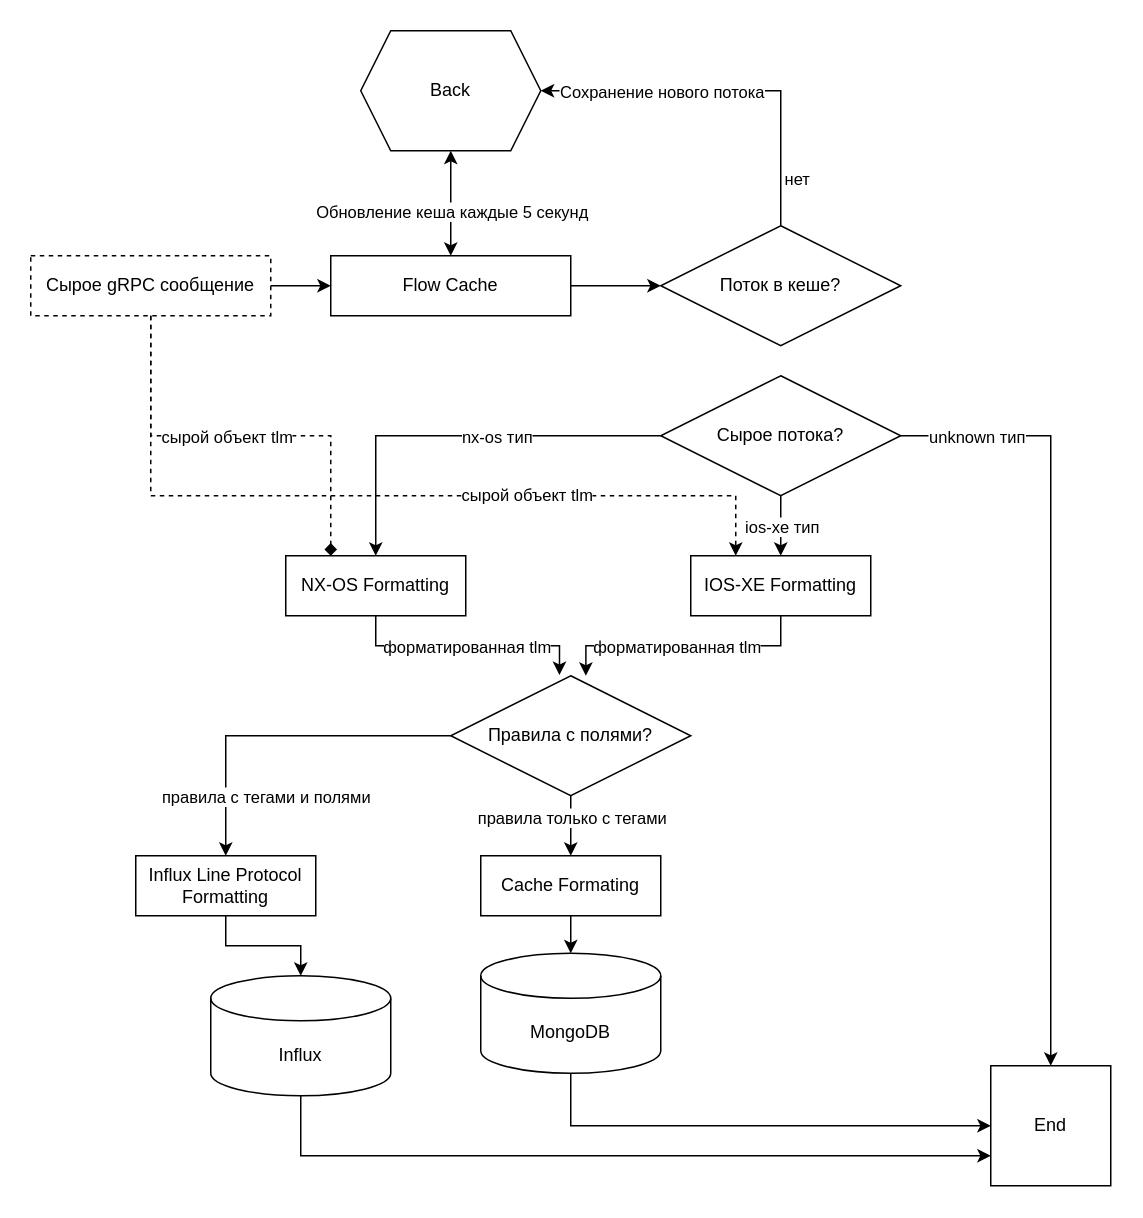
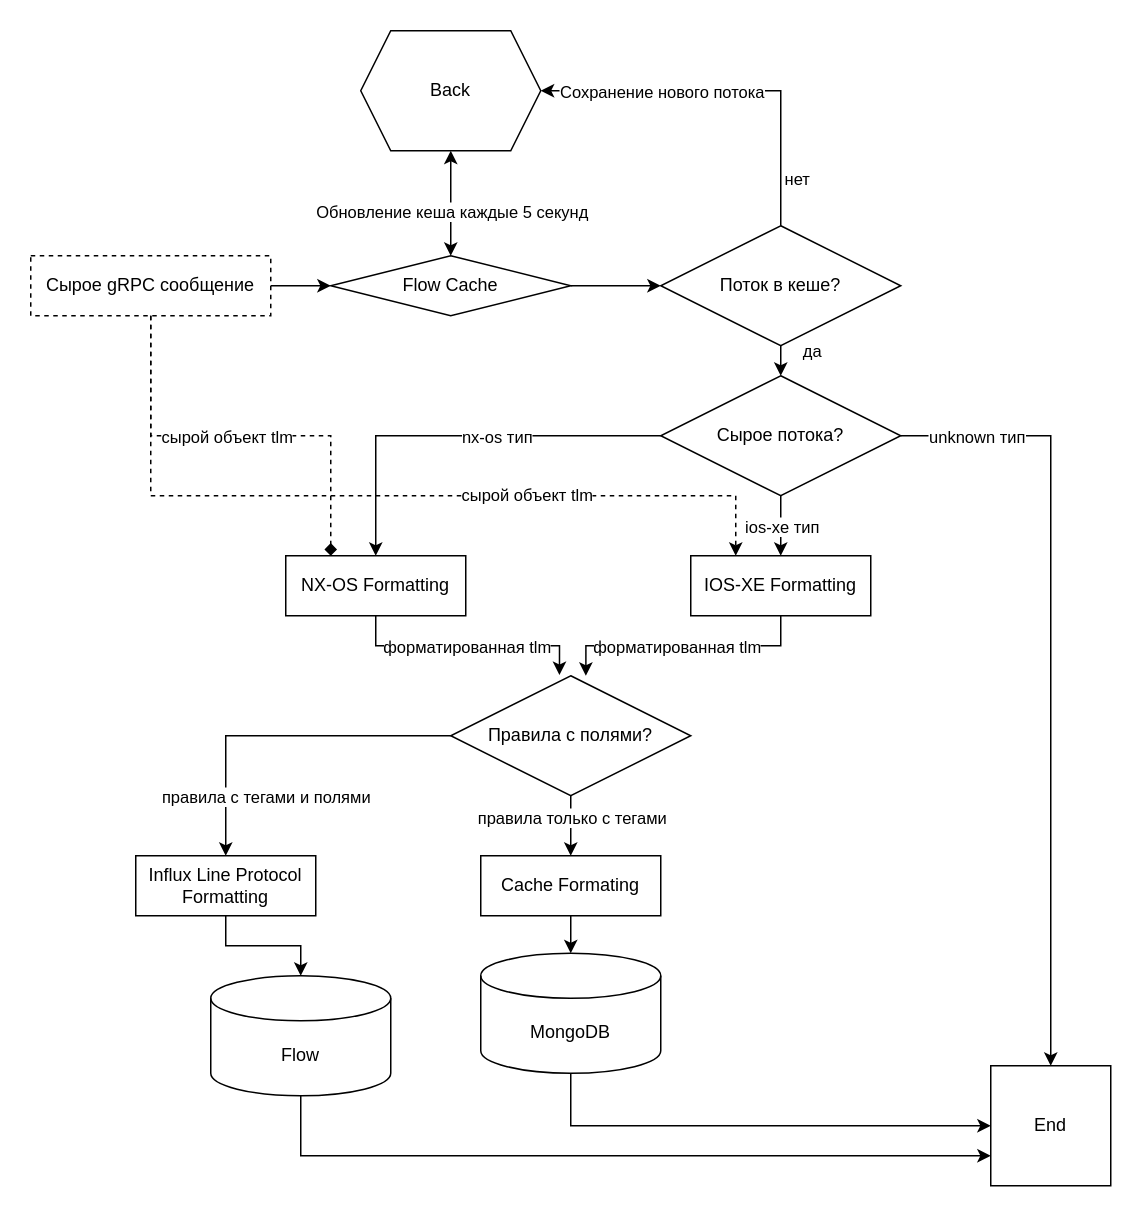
(451, 286) -> (451, 286)
none -> (781, 356)
(301, 1055) -> (301, 1055)
